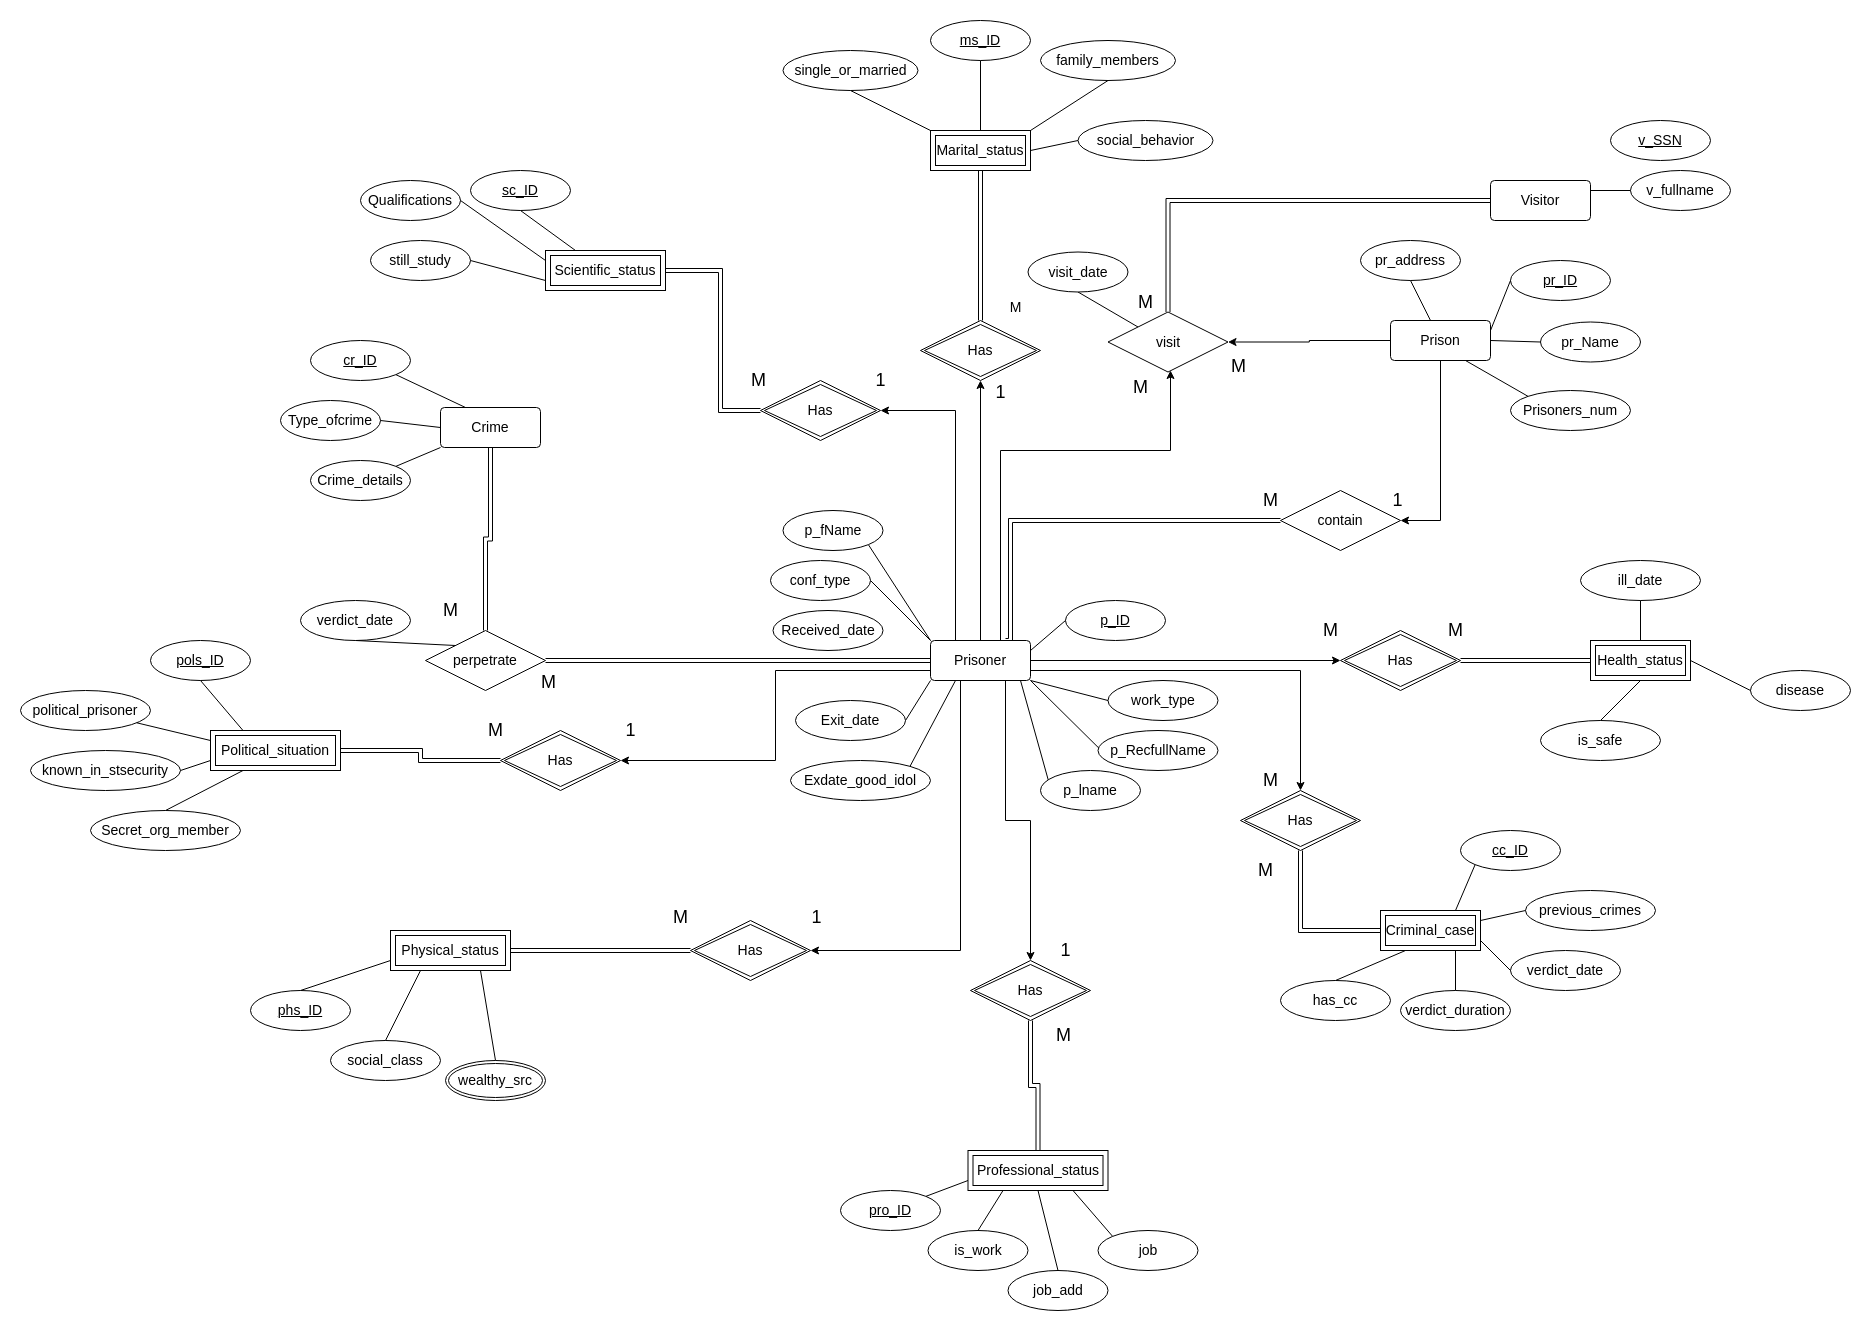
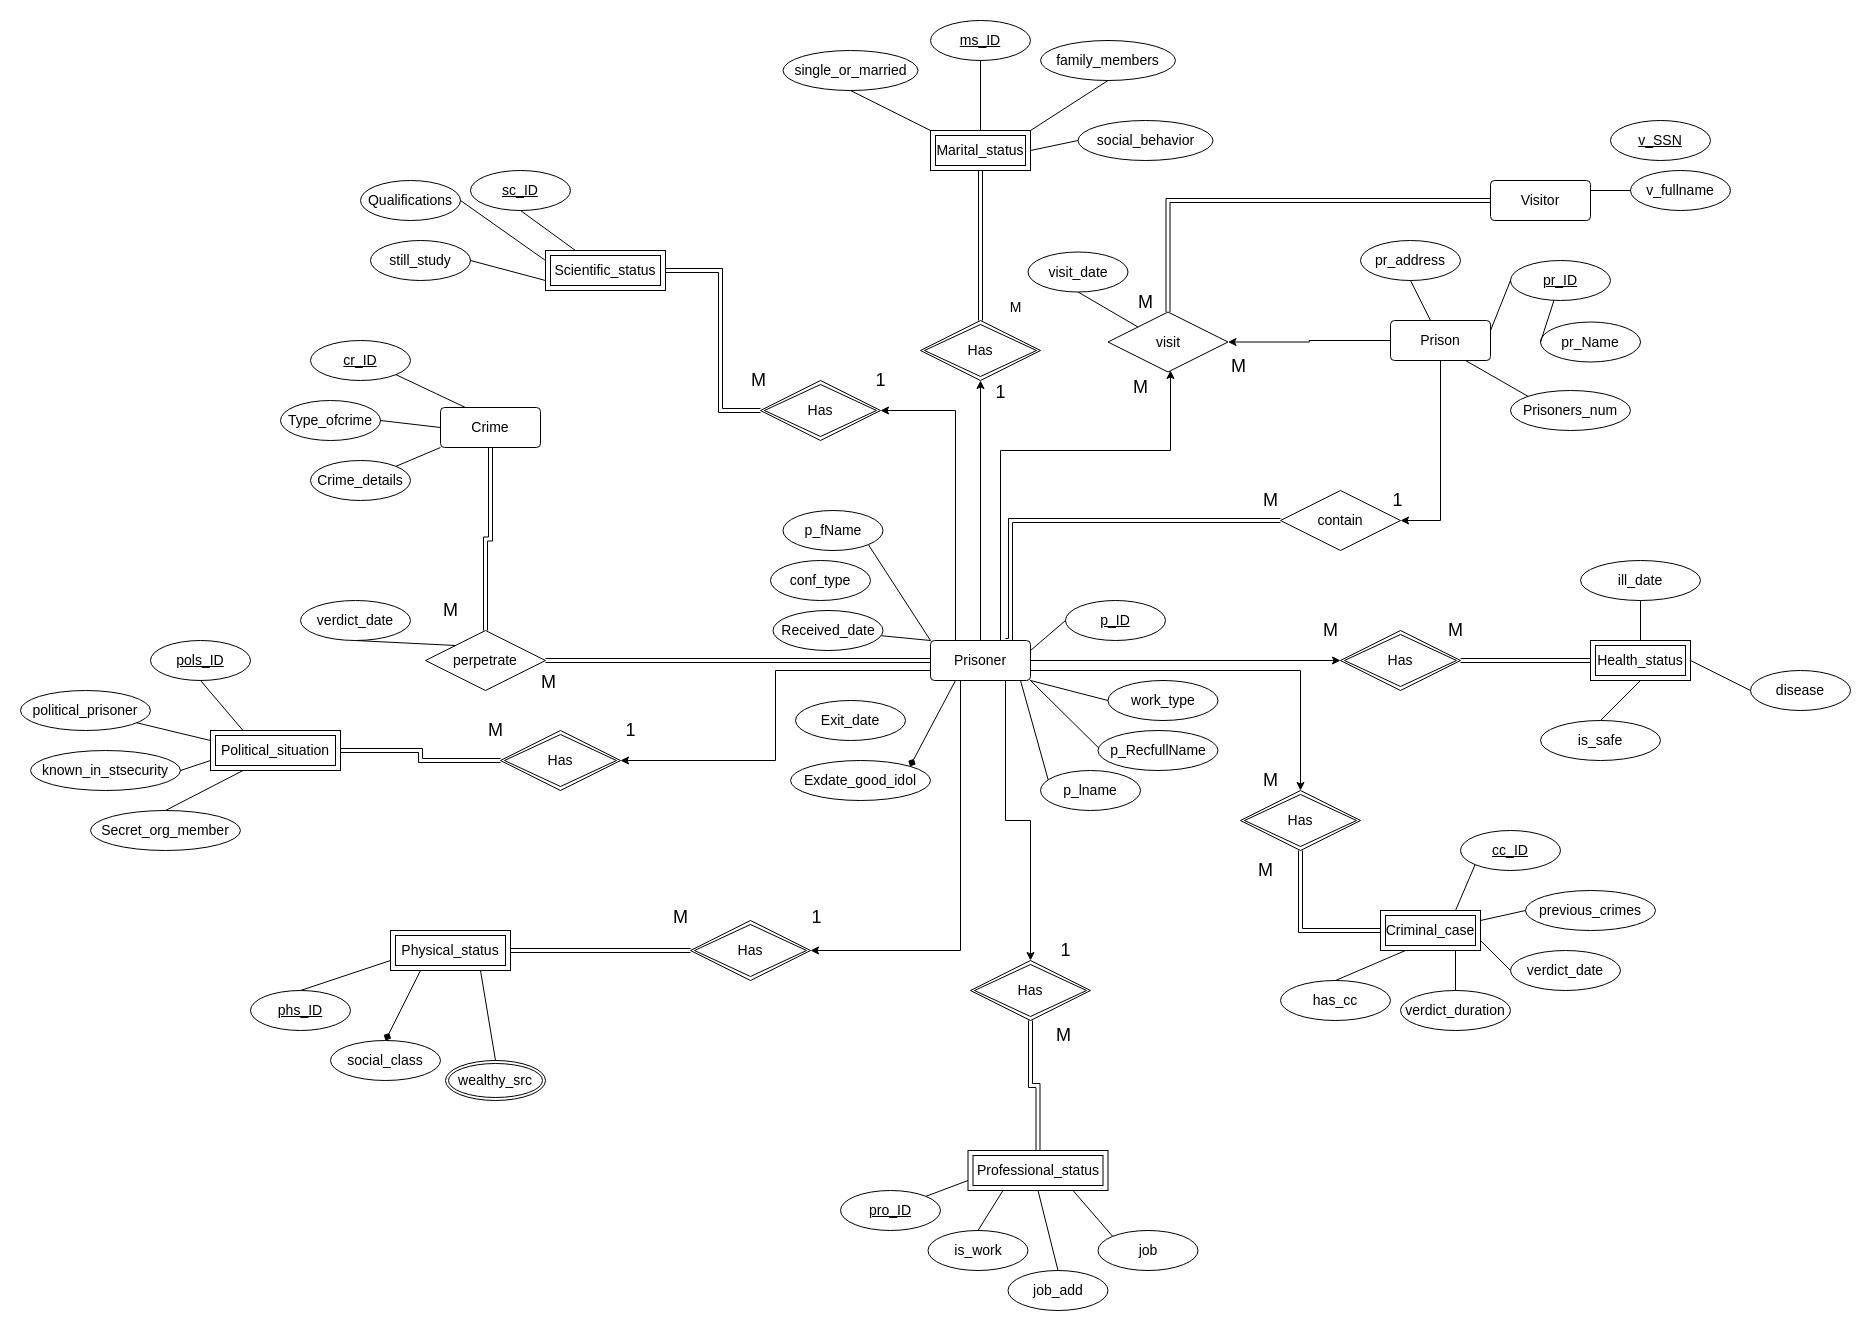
(1516, 341) -> (1547, 322)
(897, 607) -> (904, 638)
(918, 700) -> none
(912, 762) -> (914, 759)
(388, 1036) -> (389, 1033)
